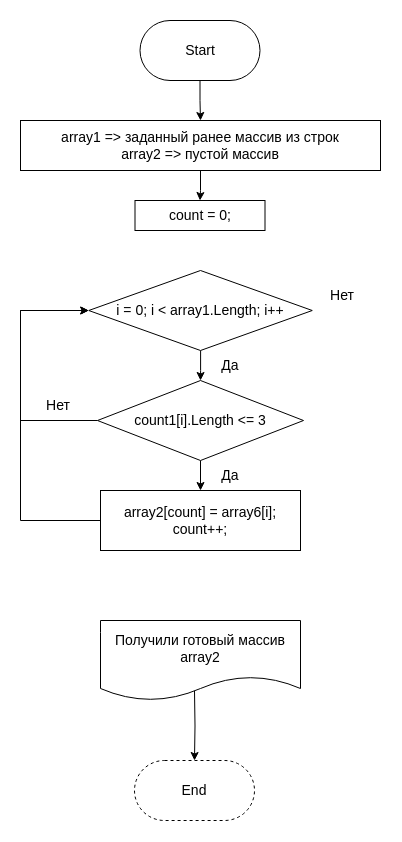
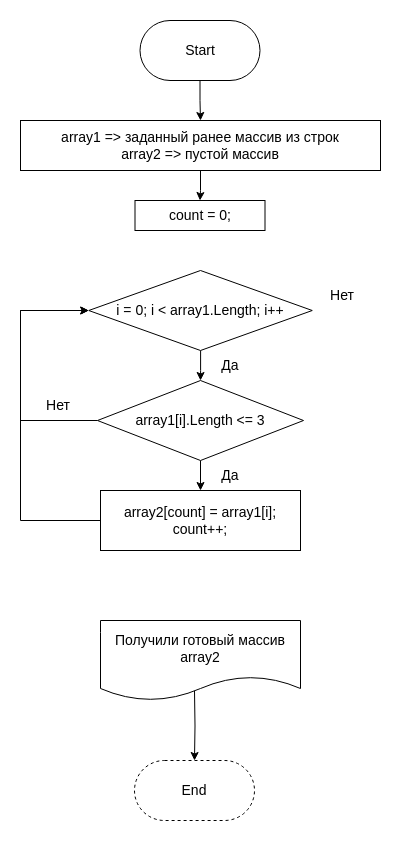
(201, 421) -> (201, 421)
(201, 521) -> (201, 521)
